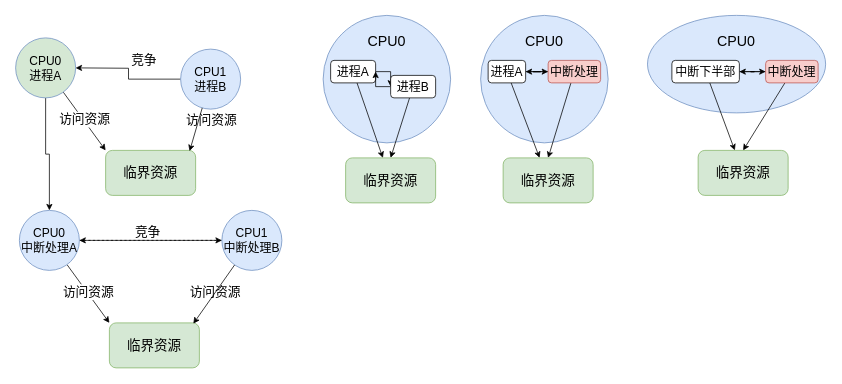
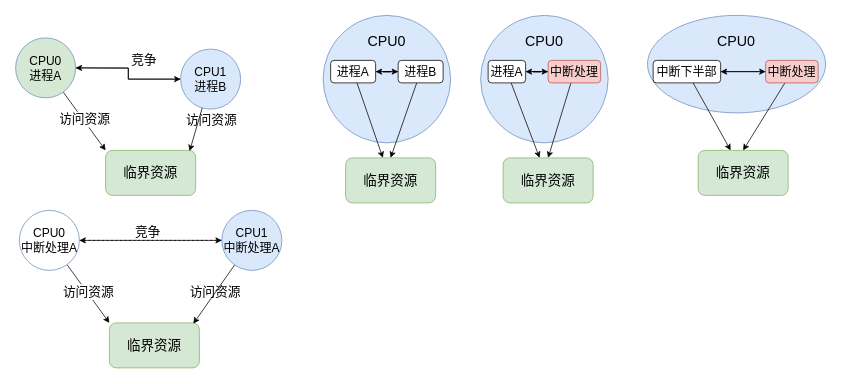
(705, 72) -> (687, 72)
(413, 87) -> (420, 72)
(45, 153) -> (77, 68)
(49, 240) -> (49, 240)
(252, 240) -> (252, 240)
